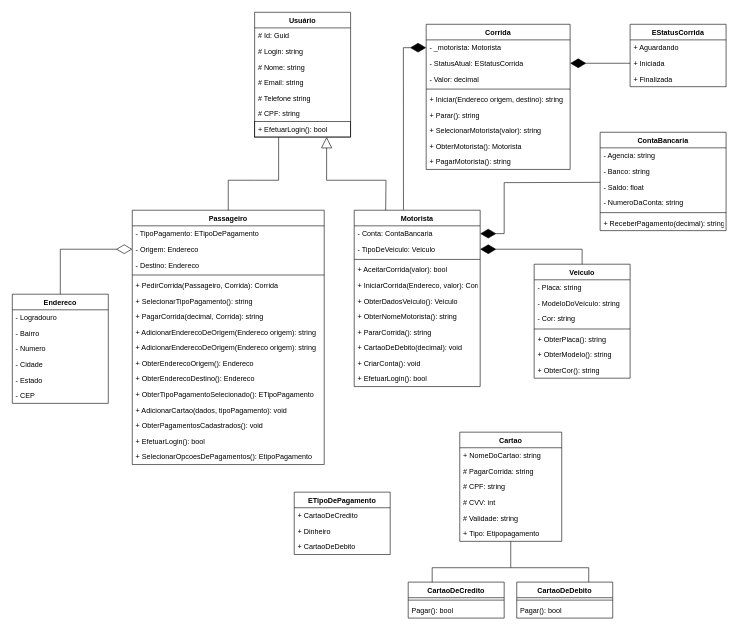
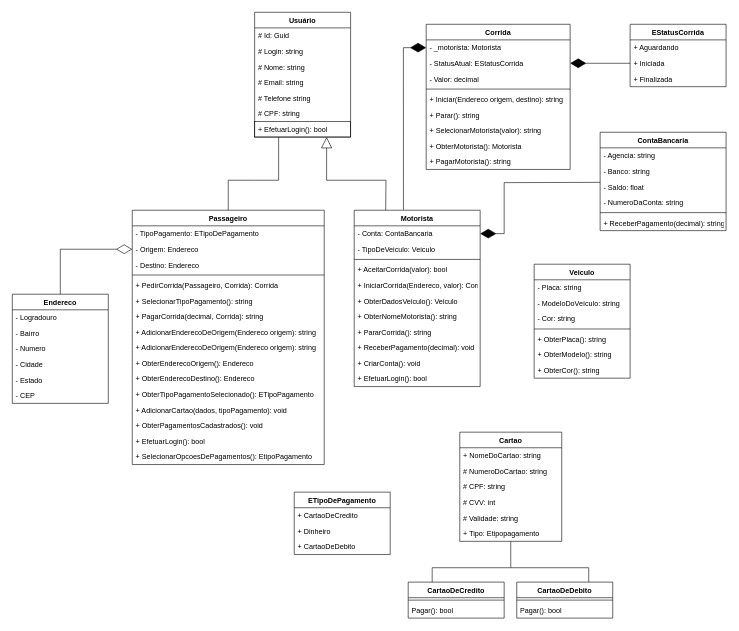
(582, 249) -> none
(414, 348) -> (419, 348)
(503, 472) -> (508, 472)
